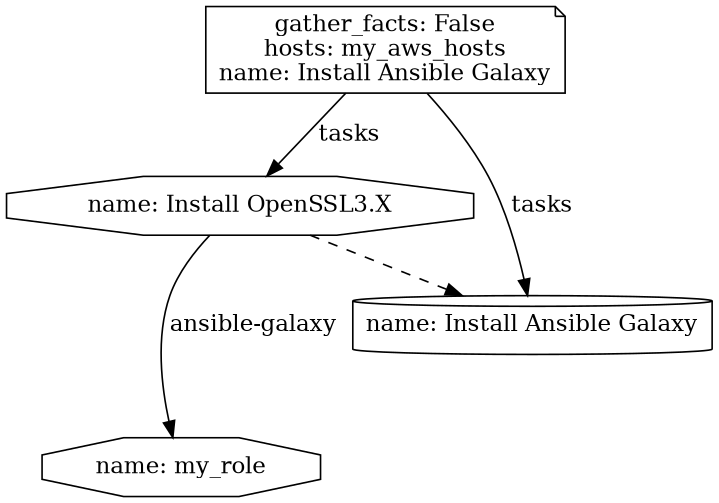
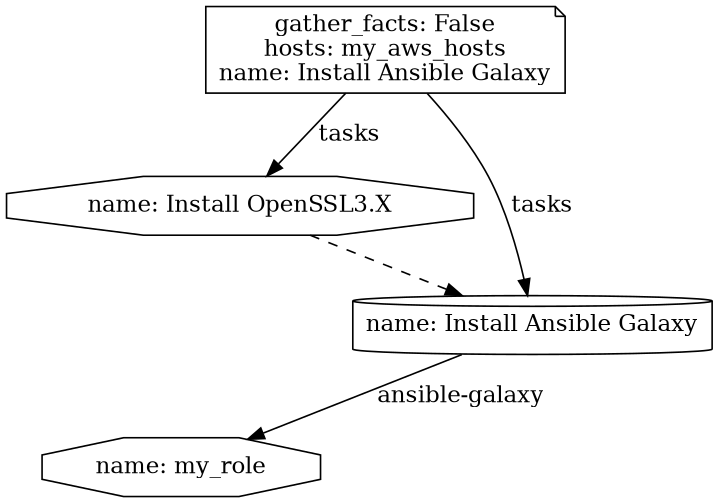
(164, 322) -> (363, 394)
